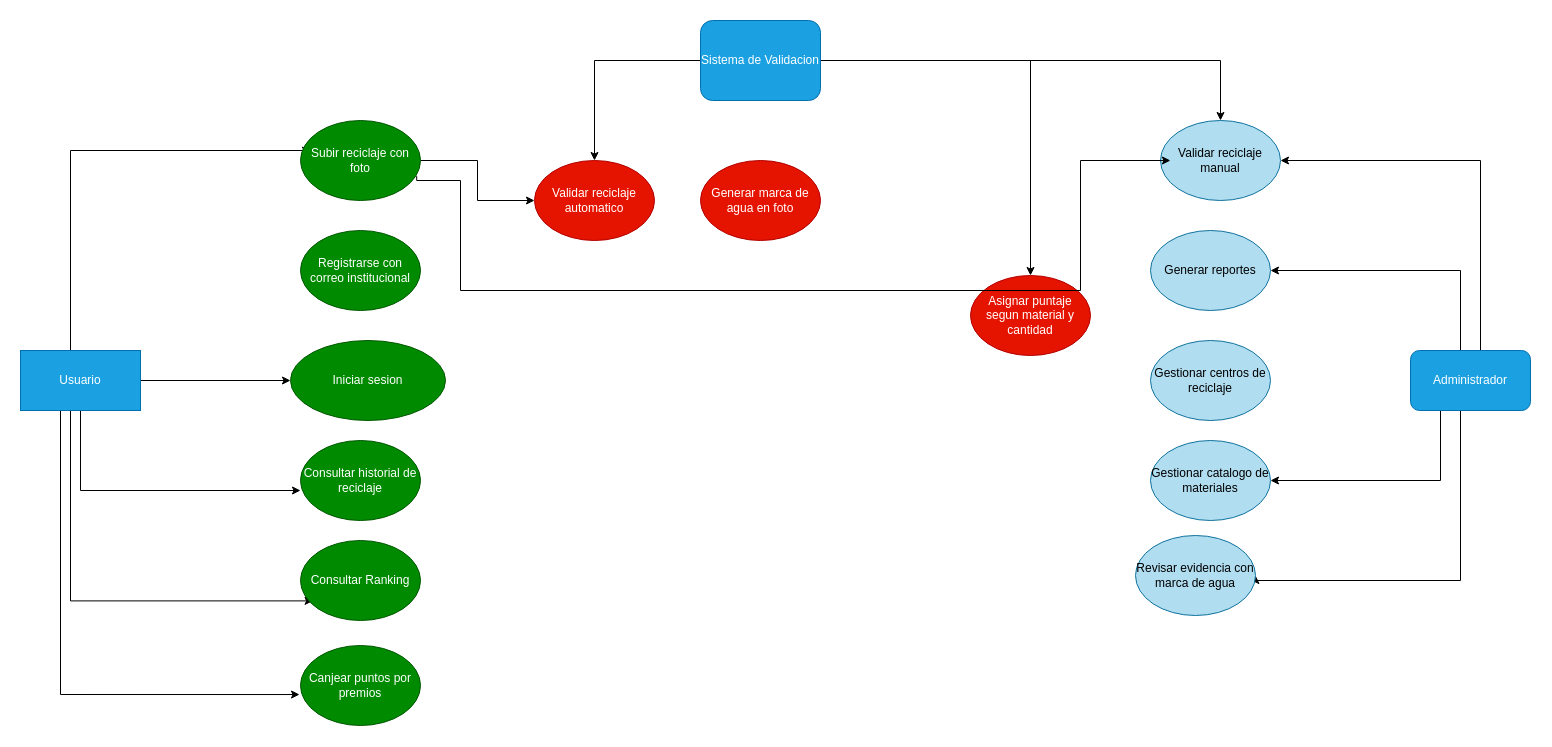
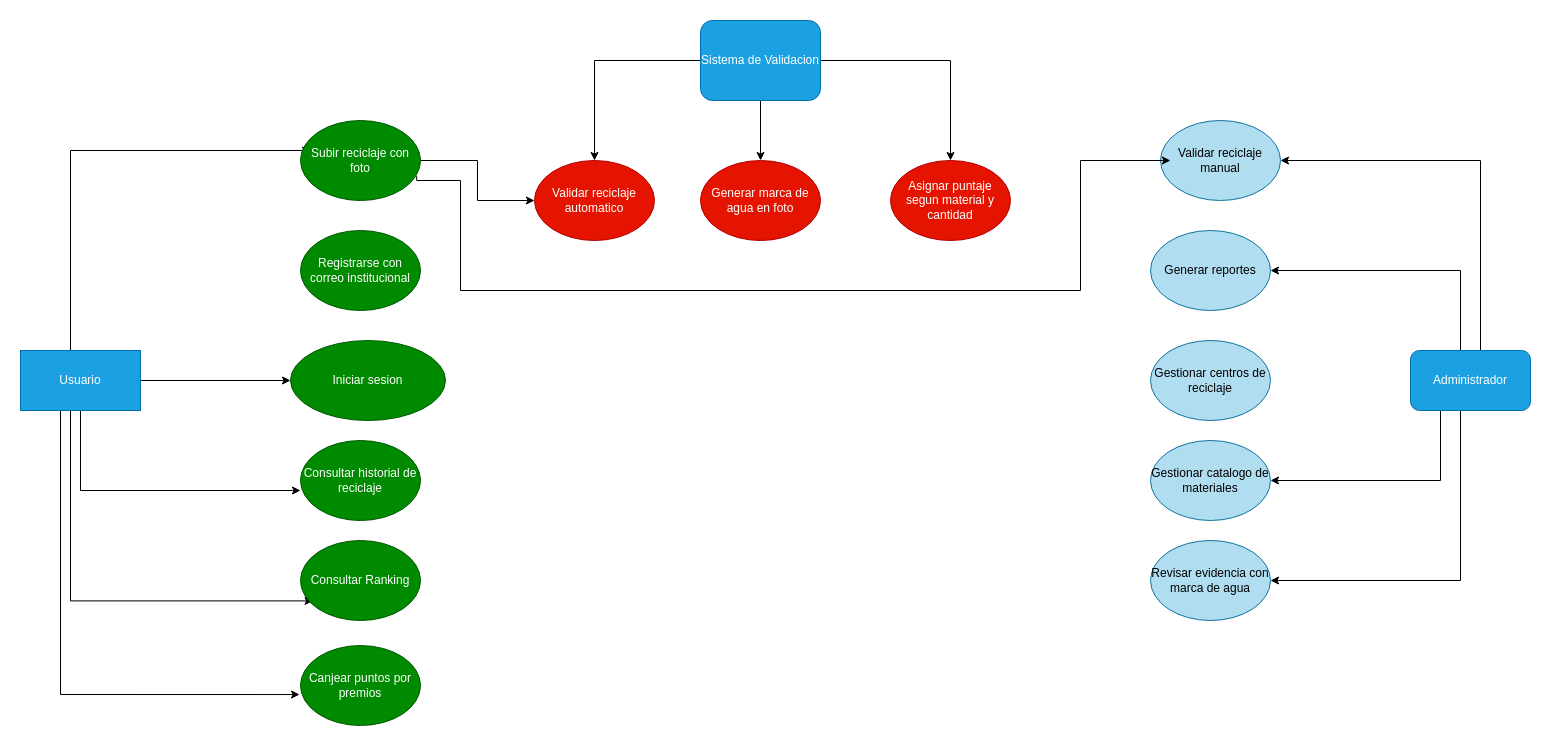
(1153, 61) -> (761, 127)
(1031, 316) -> (951, 201)
(1196, 576) -> (1211, 581)
